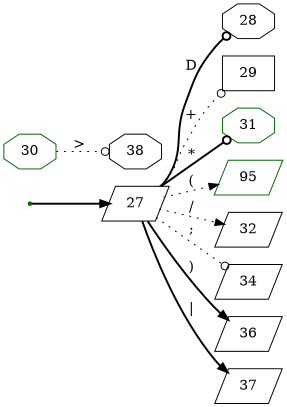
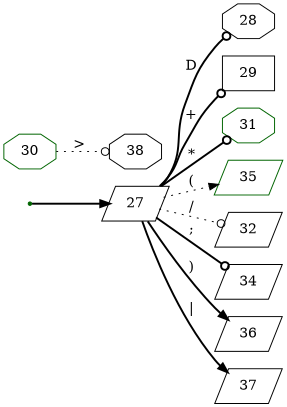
(187, 140) -> (187, 140)
(249, 178) -> (249, 178)
(188, 216) -> (188, 216)
(189, 241) -> (189, 241)
